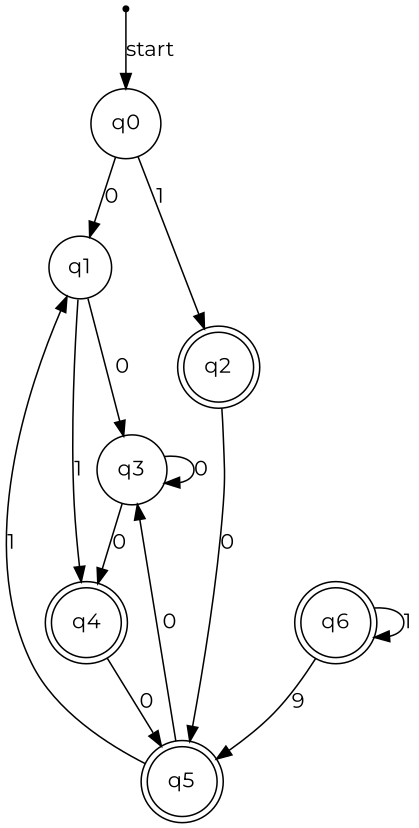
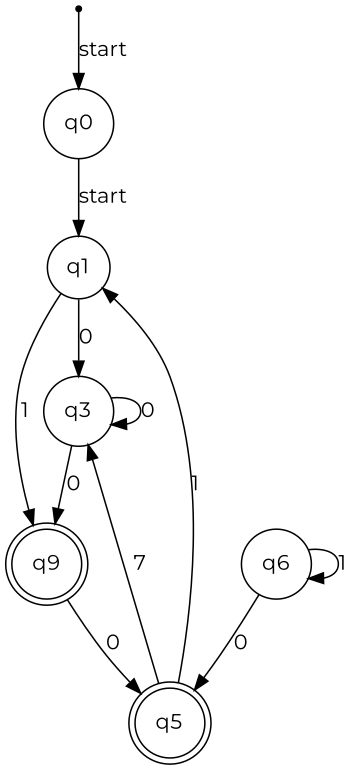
(112, 197) -> (104, 197)
(219, 367) -> none
(86, 623) -> (47, 564)
(170, 623) -> (140, 564)
(336, 623) -> (276, 564)
(299, 702) -> (241, 644)
